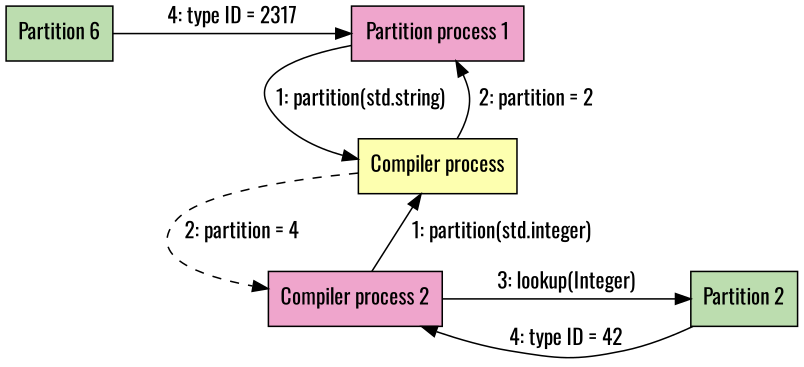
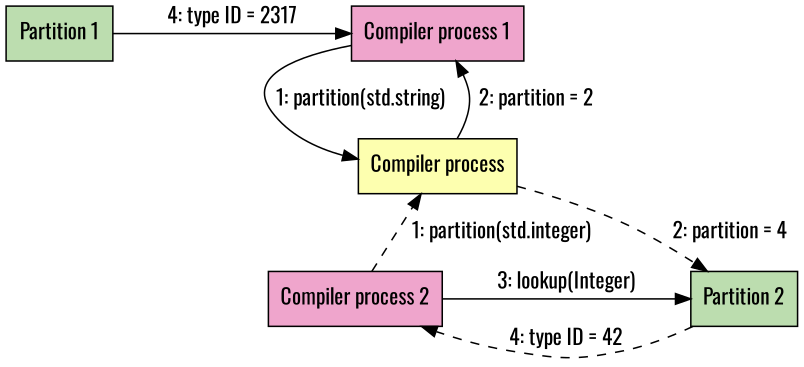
(59, 34) -> (59, 34)
(438, 34) -> (438, 34)
(204, 203) -> (609, 217)
(392, 239) -> (392, 239)
(566, 358) -> (566, 358)
